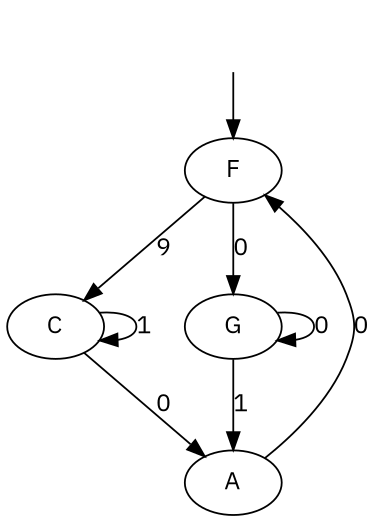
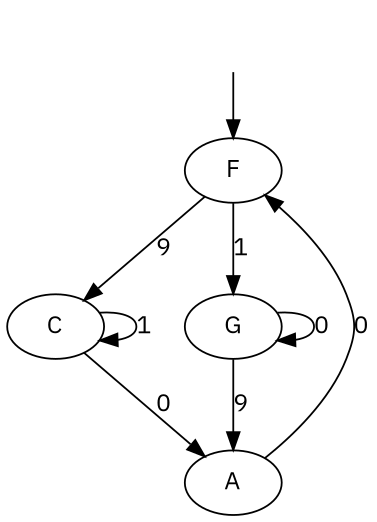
(241, 249) -> (241, 249)
(241, 405) -> (241, 405)
